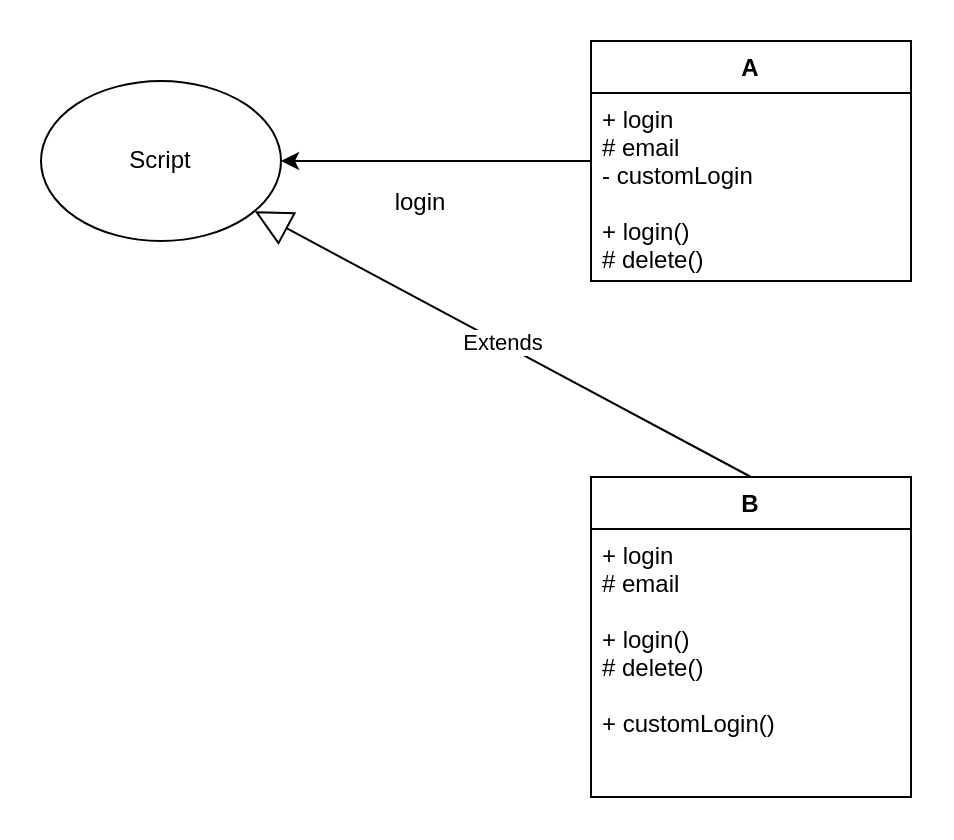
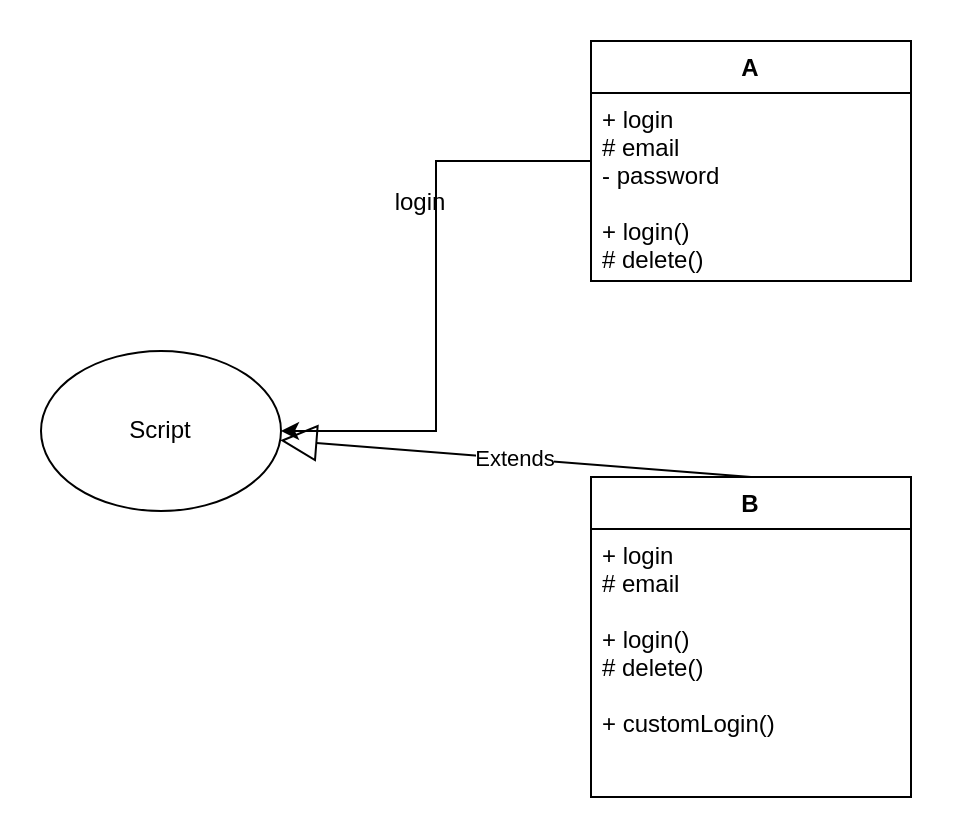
(640, 120) -> (640, 120)
(161, 161) -> (161, 431)
